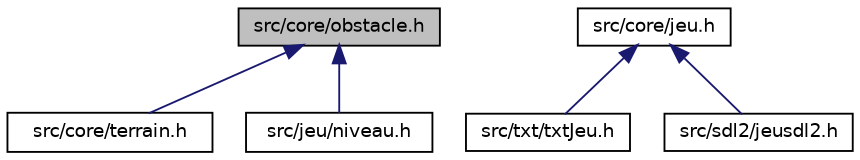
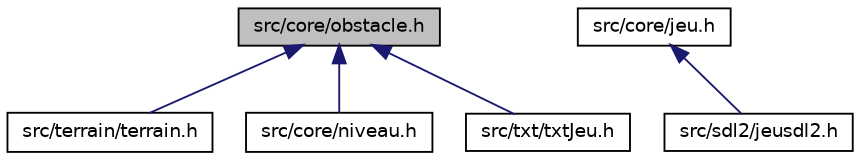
(594, 86) -> (452, 84)
(110, 132) -> (110, 132)
(339, 132) -> (339, 132)
